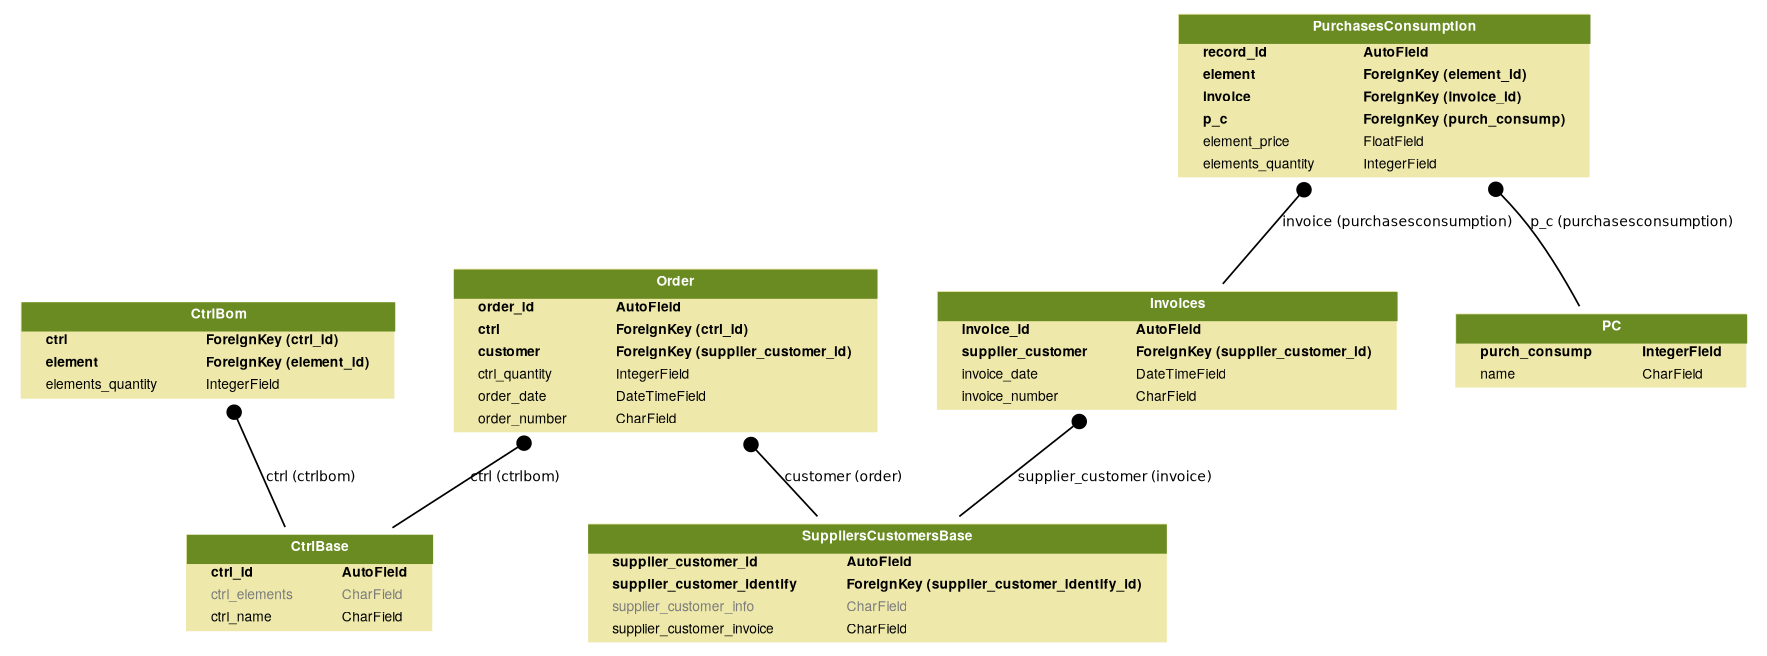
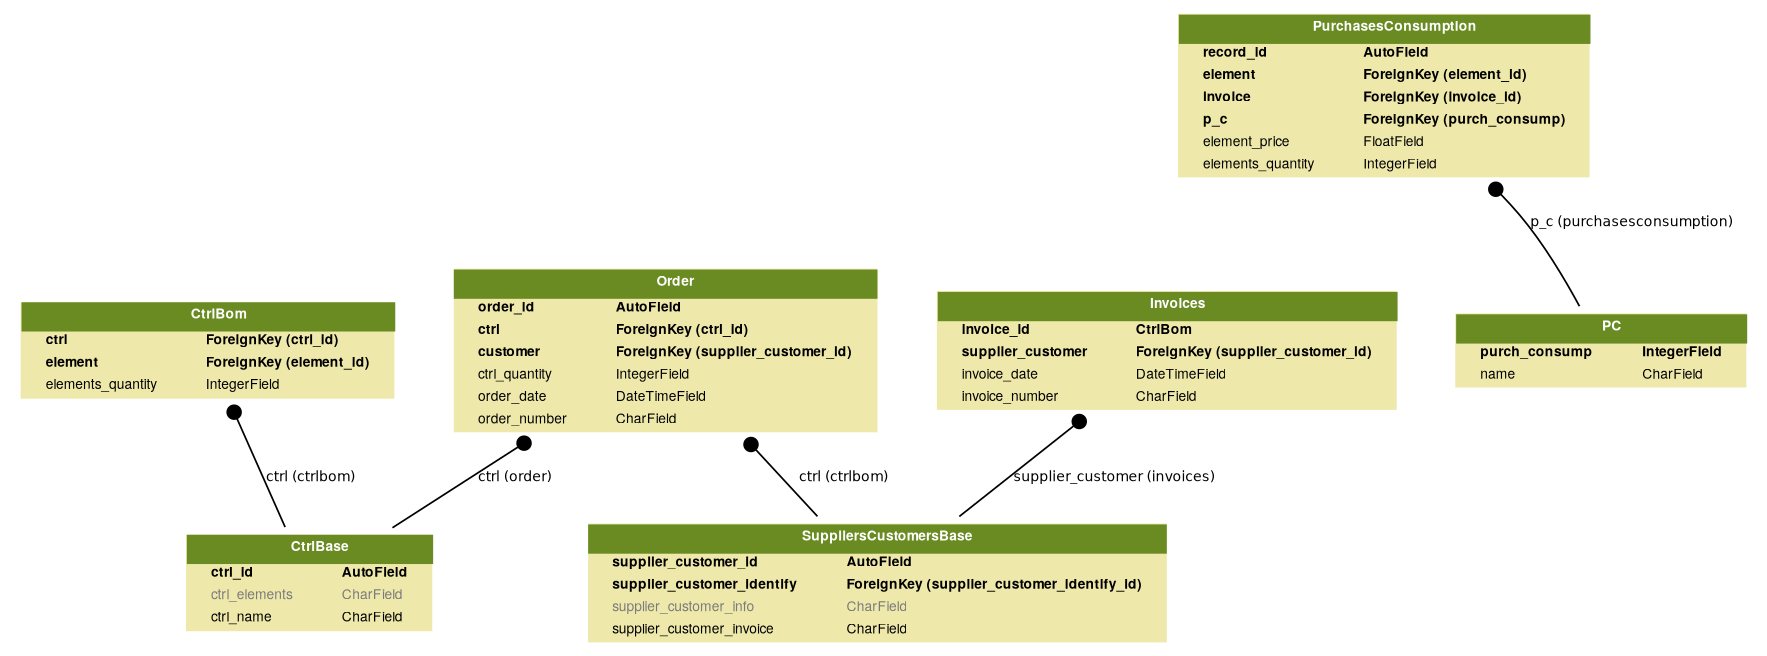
(1261, 240) -> none
(1169, 330) -> (1164, 330)
(515, 478) -> (515, 478)
(844, 478) -> (844, 478)
(1115, 478) -> (1115, 478)
